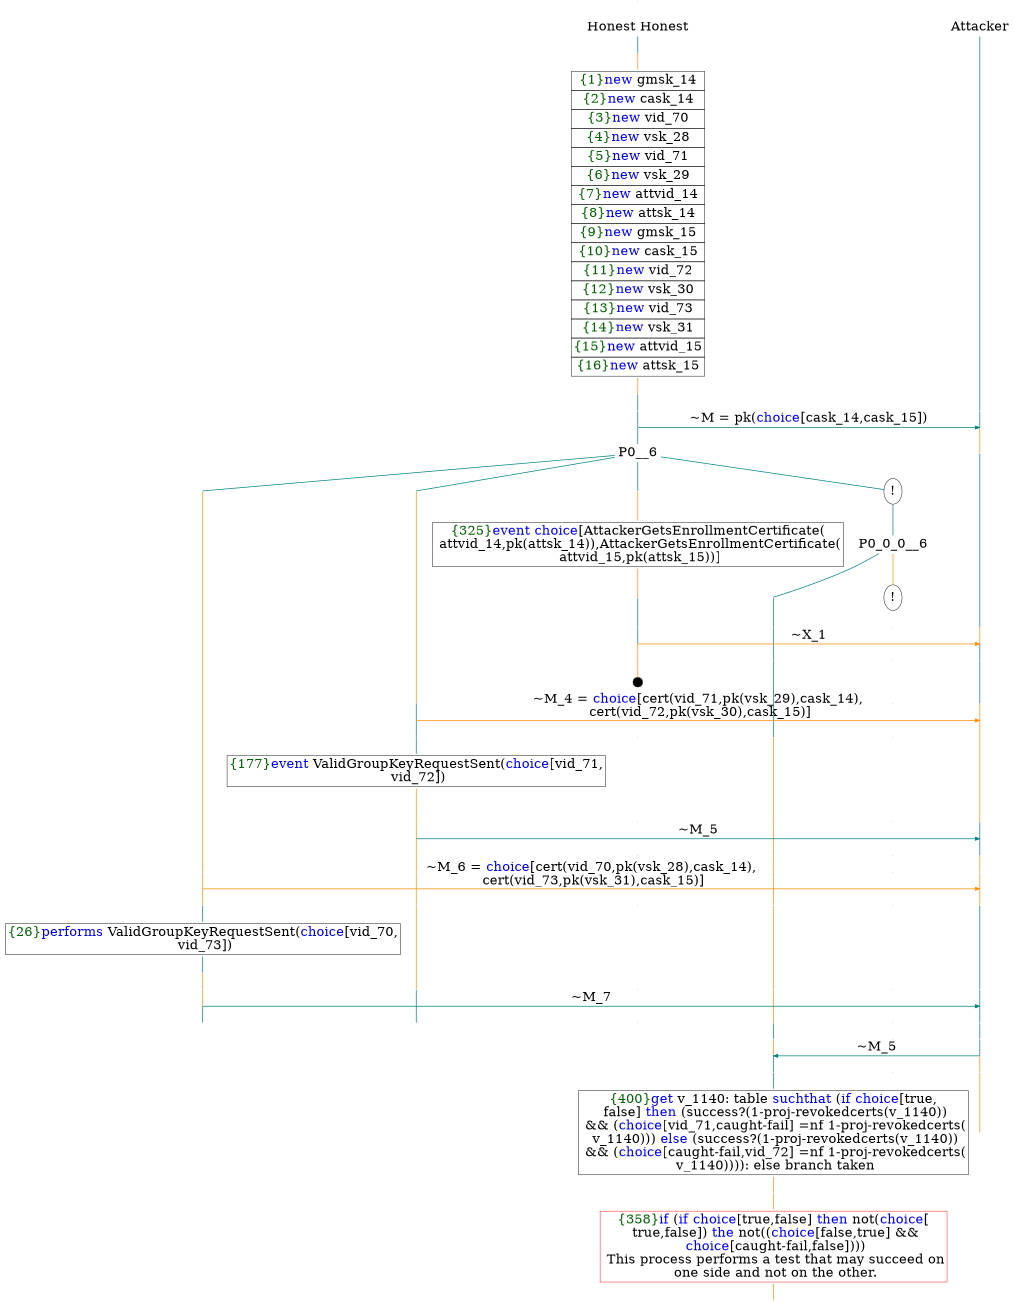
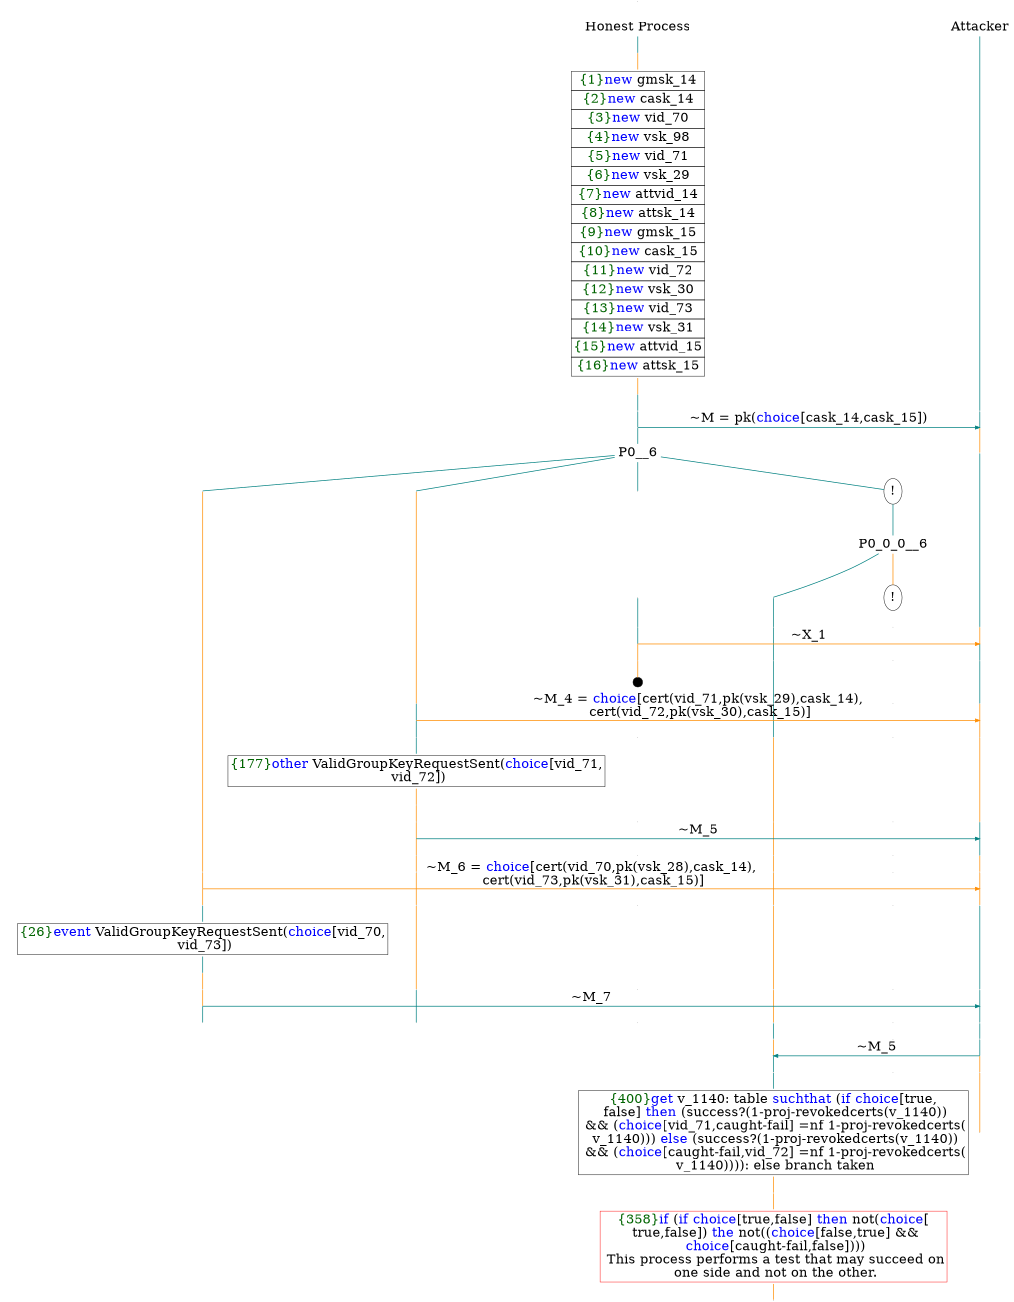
(638, 27) -> (638, 27)
(667, 137) -> (667, 137)
(638, 545) -> none
(290, 764) -> (290, 764)
(72, 932) -> (72, 932)
